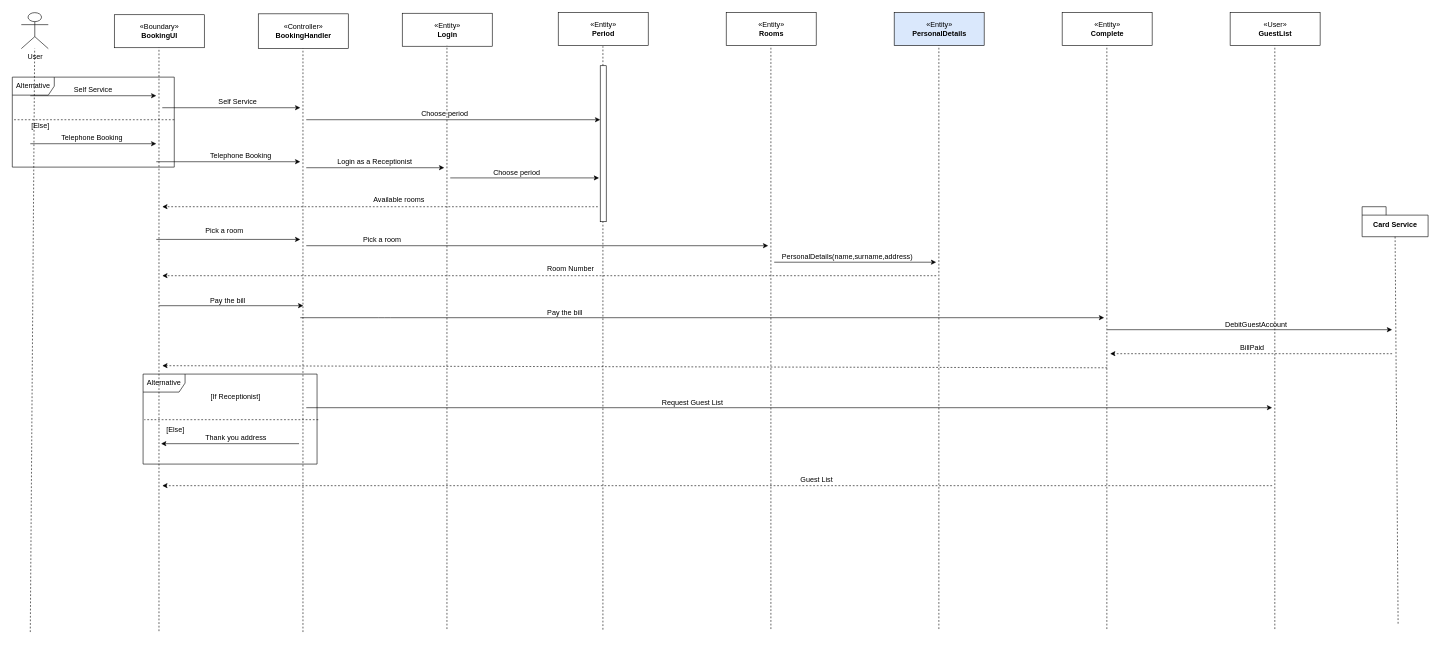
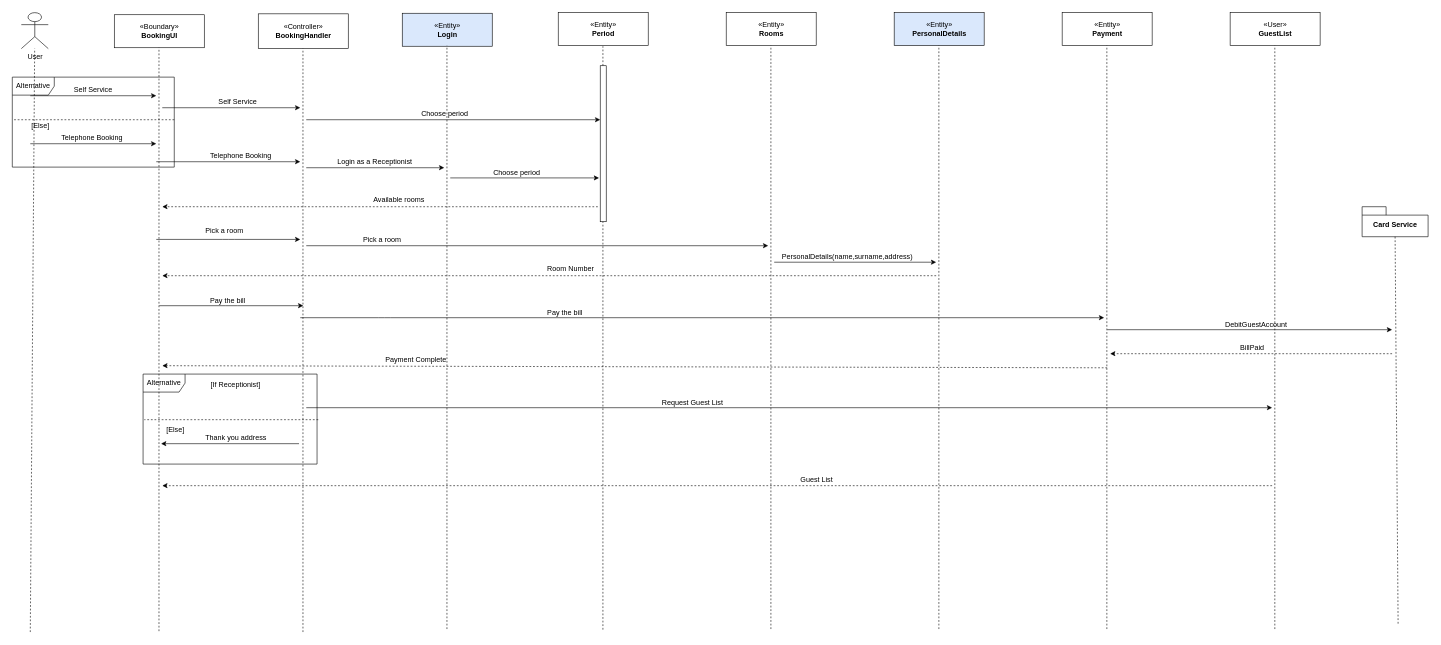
(1108, 29) -> (1108, 29)
(447, 30) -> (447, 30)
none -> (420, 360)
(240, 397) -> (240, 385)
